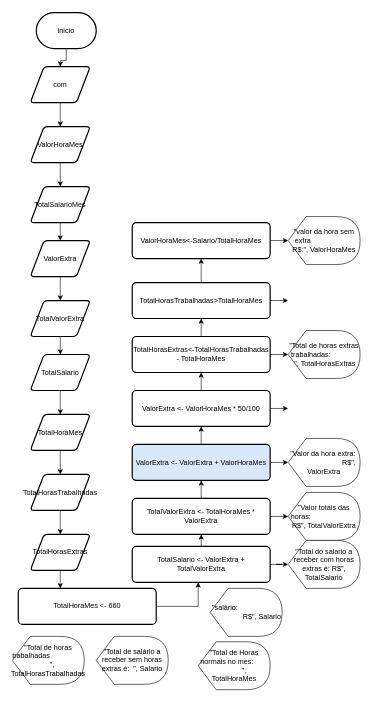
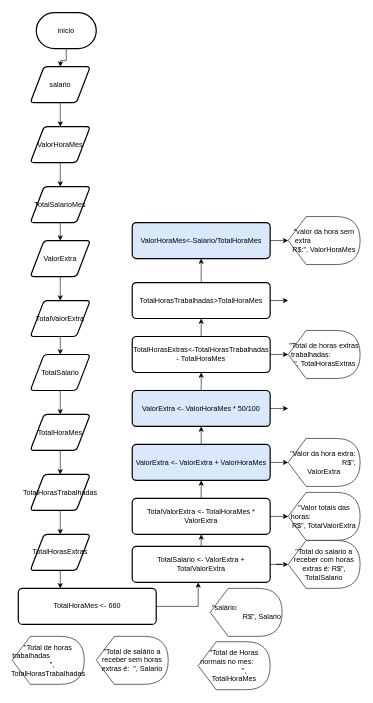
(60, 84) -> (60, 84)
(201, 240) -> (201, 240)
(201, 408) -> (201, 408)
